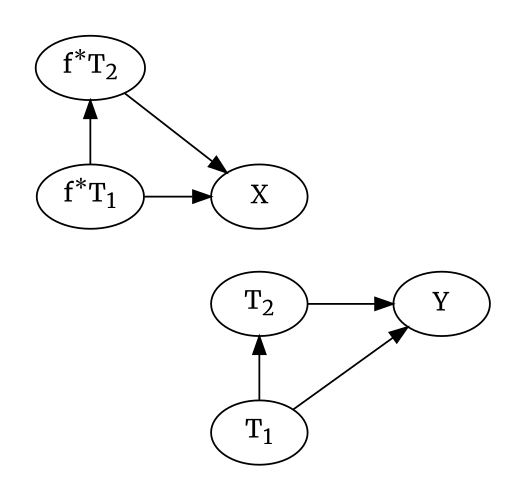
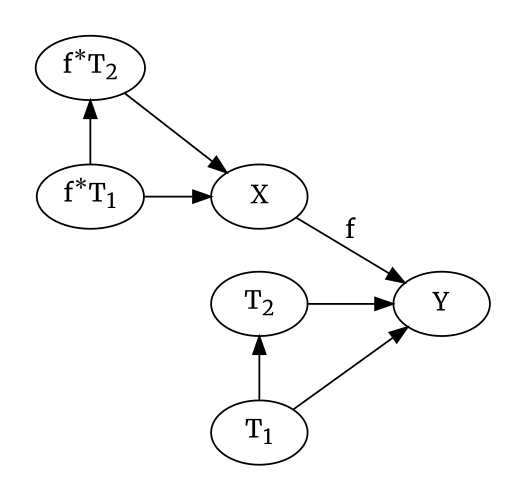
none -> (343, 246)
